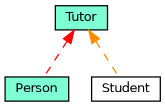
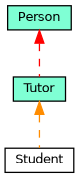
(56, 59) -> (39, 60)
